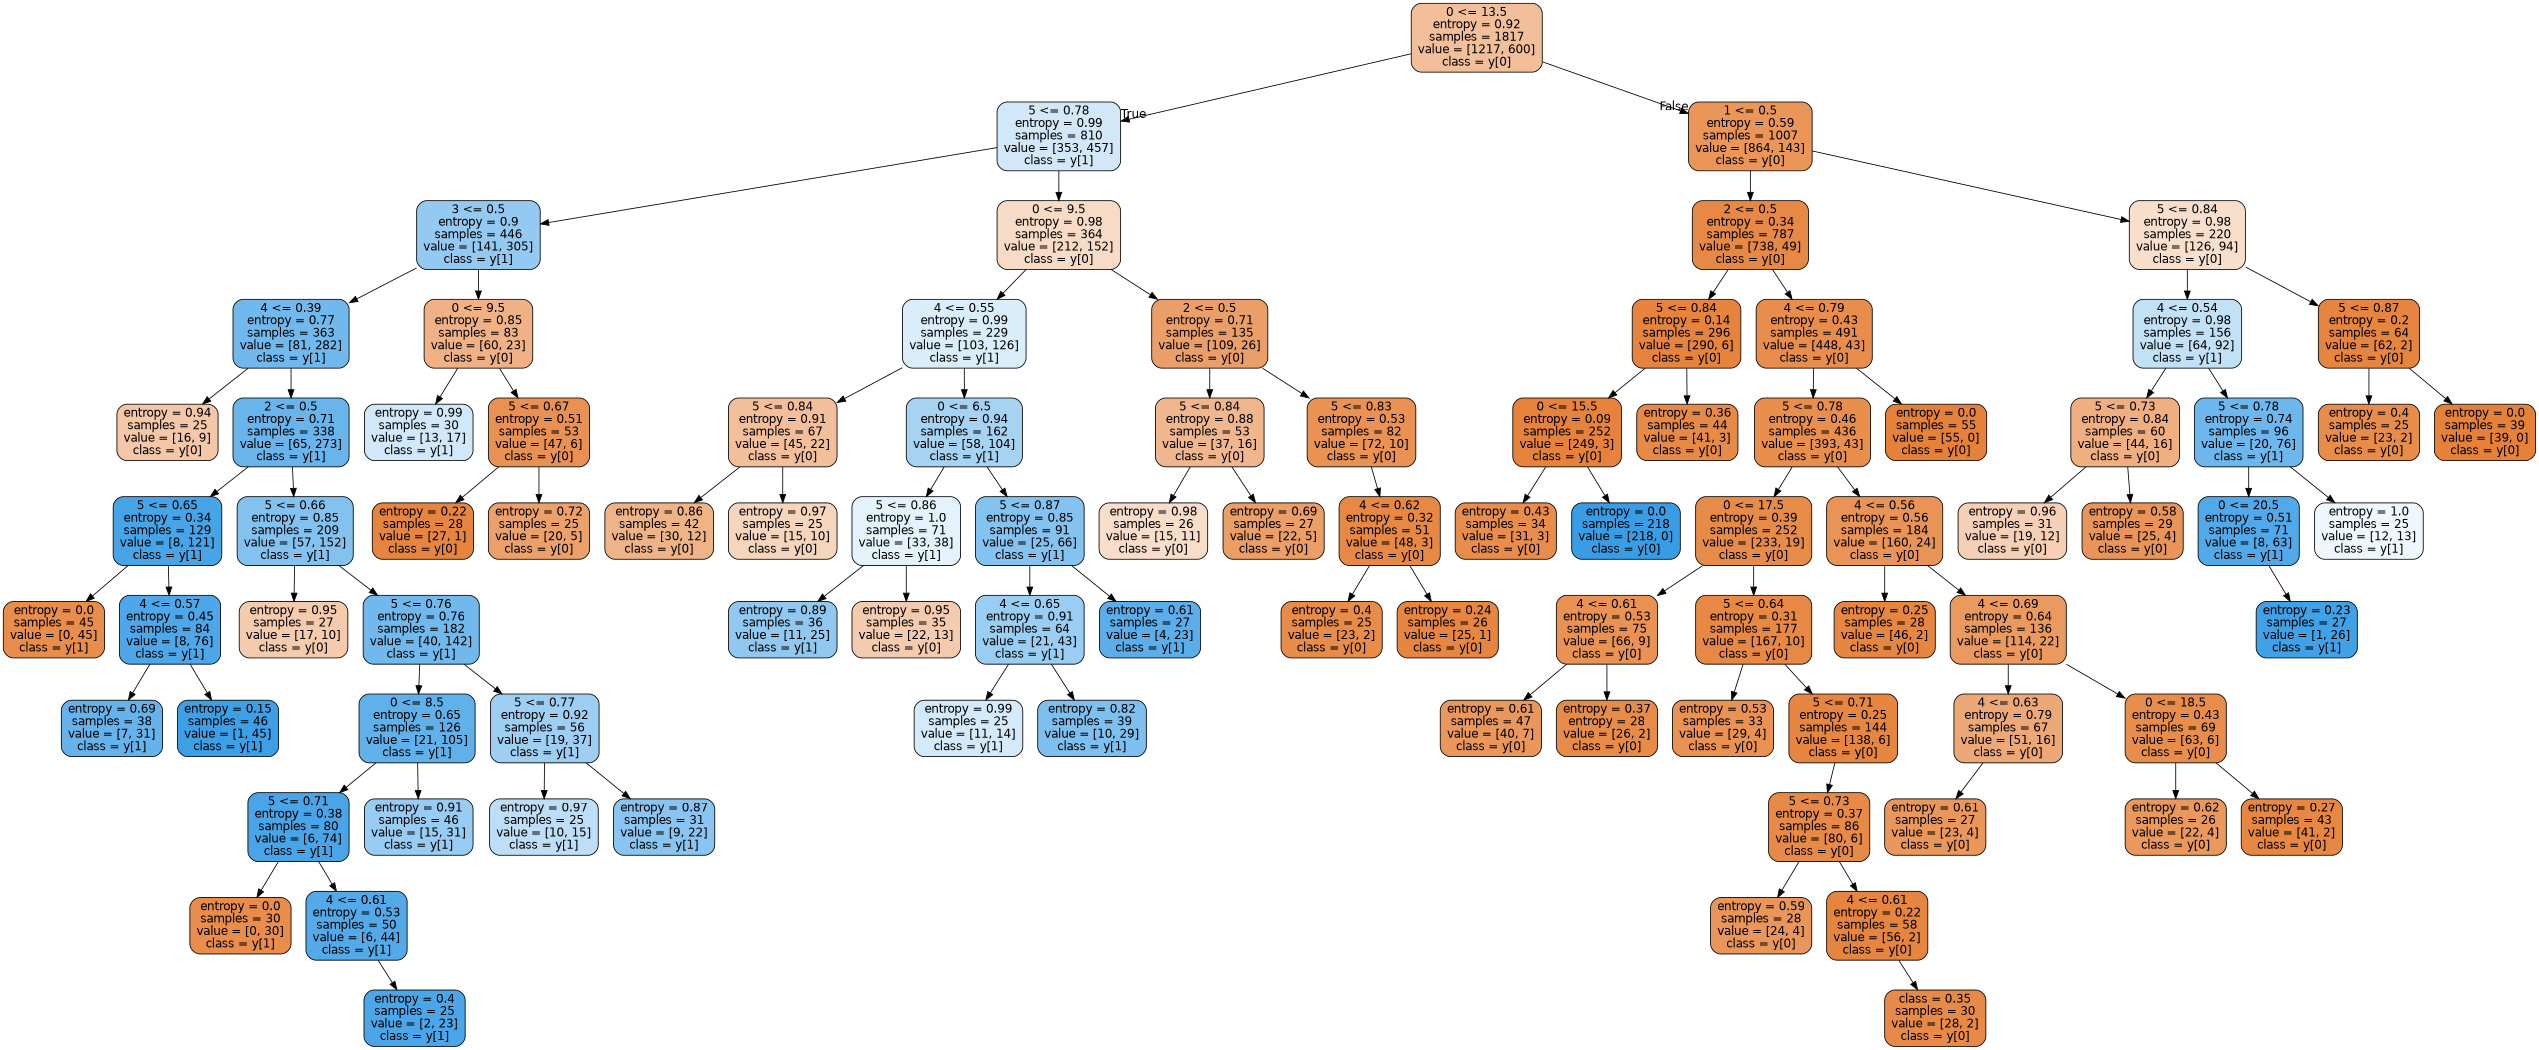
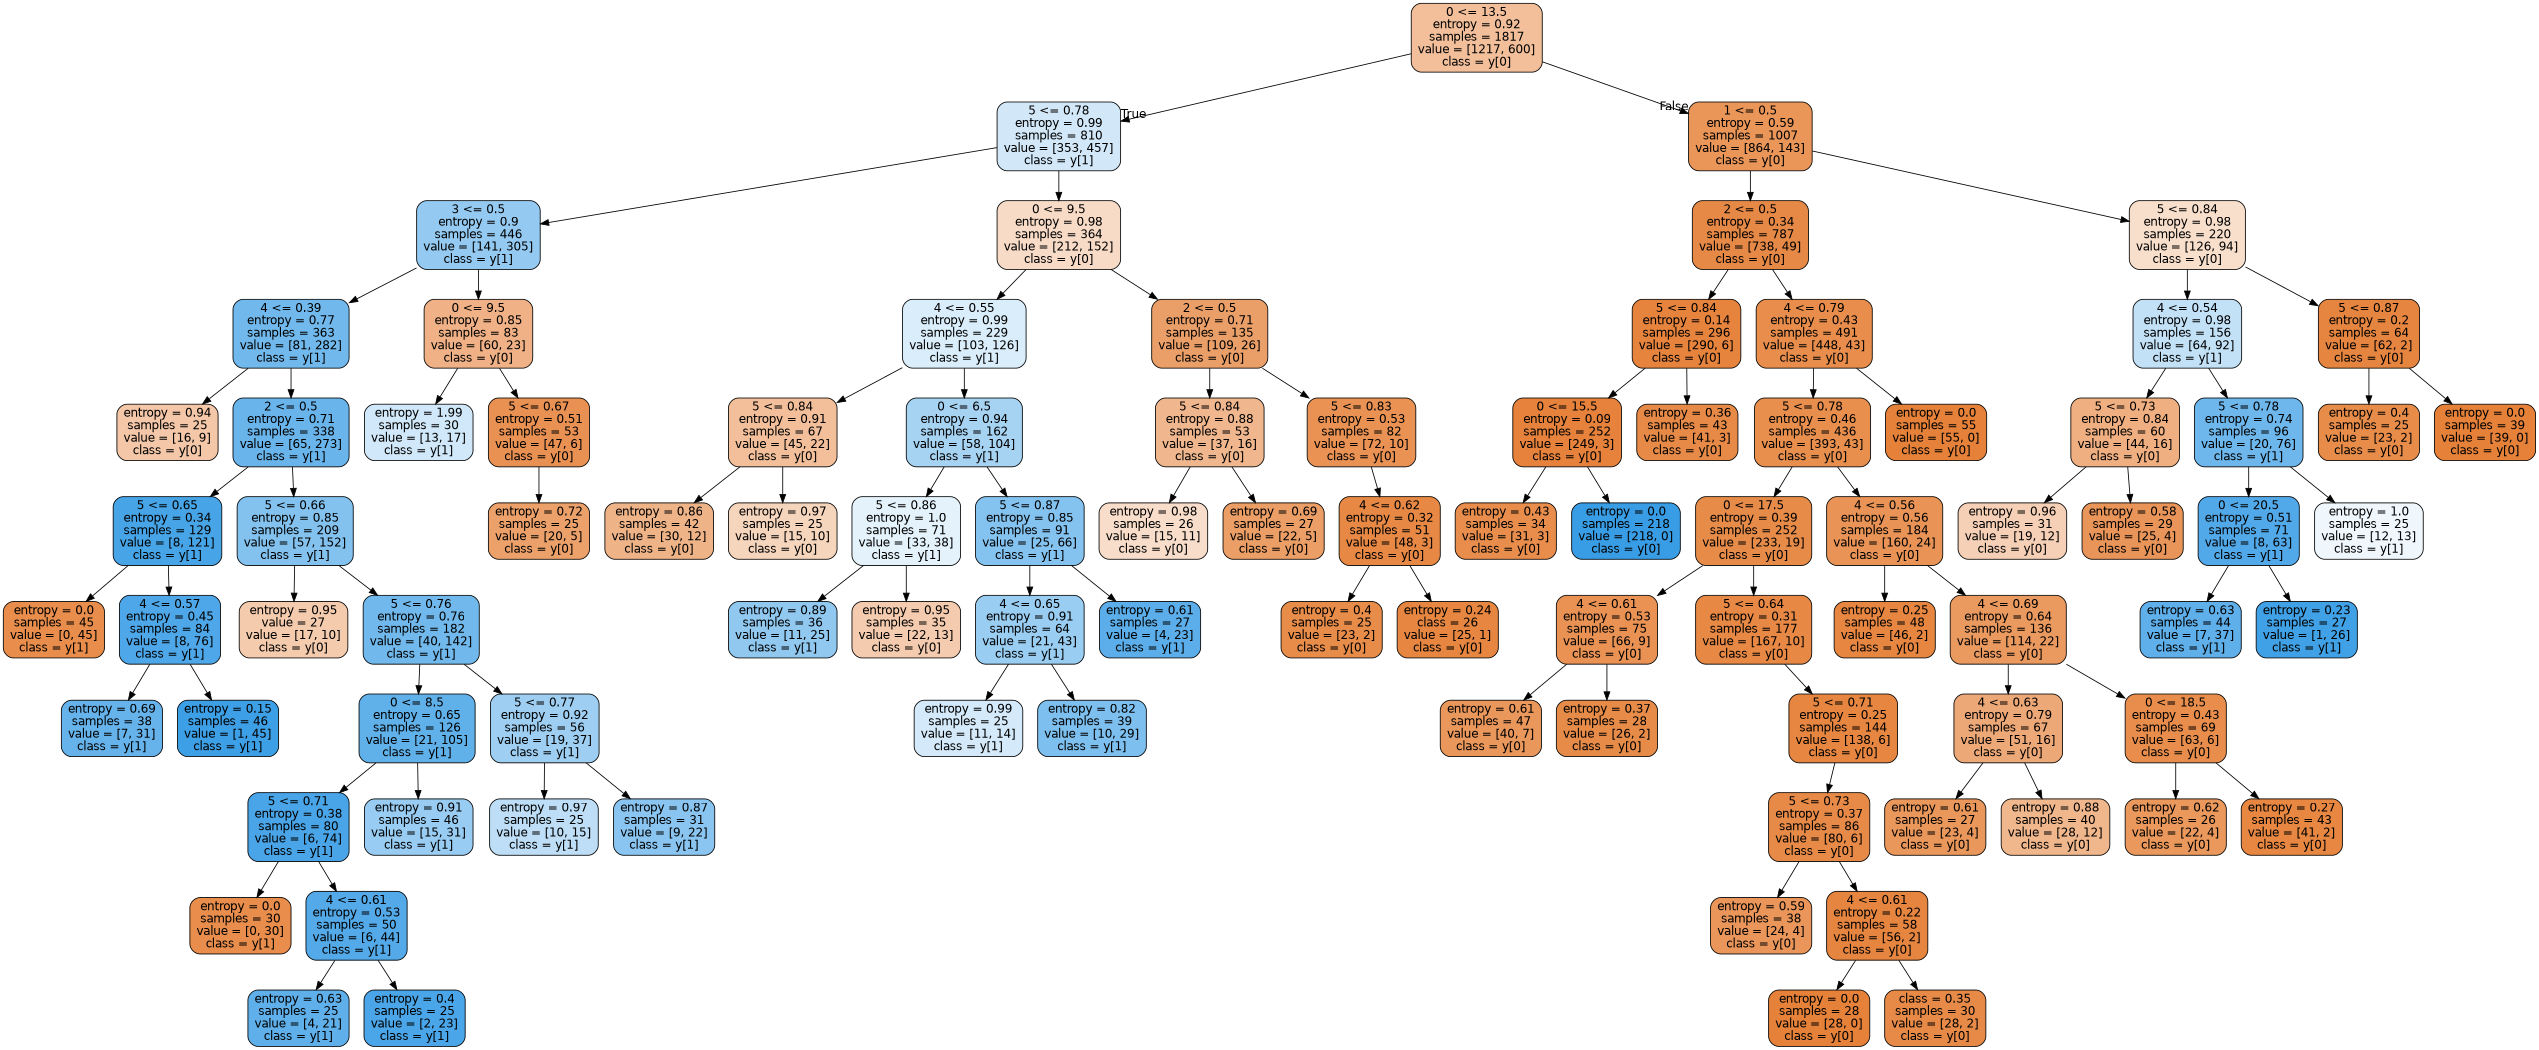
(419, 432) -> (419, 432)
(1687, 432) -> (1687, 432)
(423, 531) -> none
(294, 630) -> (294, 630)
(1448, 630) -> (1448, 630)
(1885, 630) -> (1885, 630)
none -> (2191, 630)
(1607, 728) -> (1607, 728)
(1723, 728) -> none
none -> (2056, 827)
(1761, 926) -> (1761, 926)
none -> (298, 1018)
none -> (1819, 1018)
